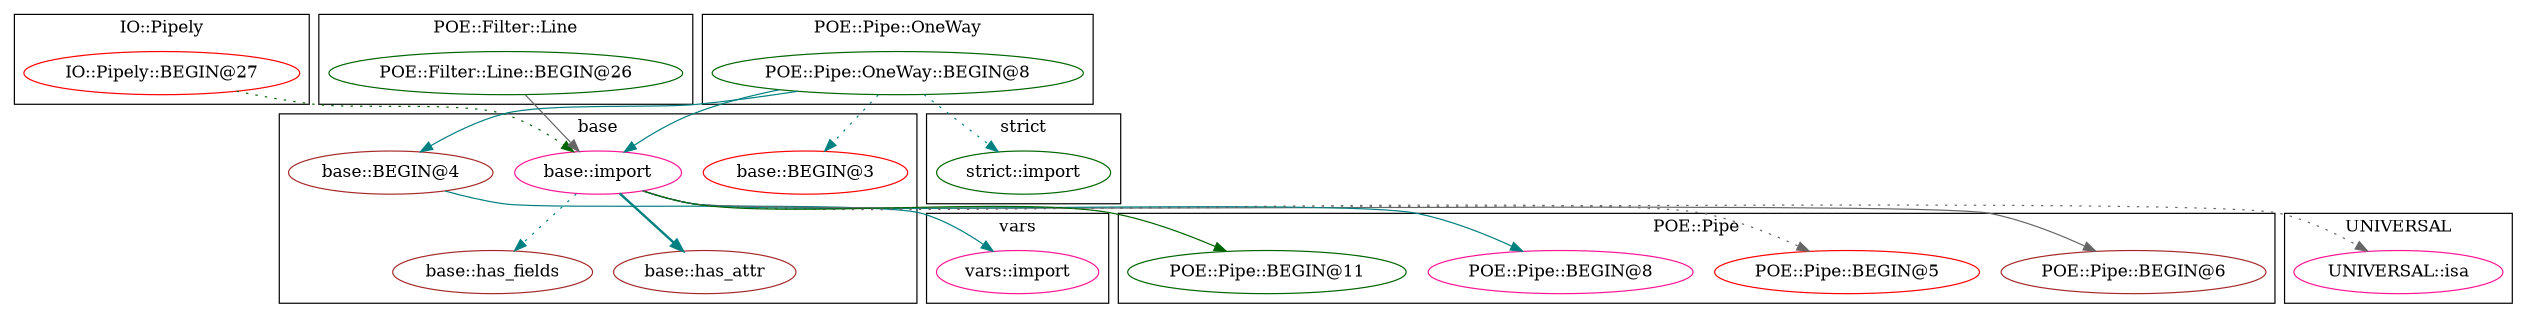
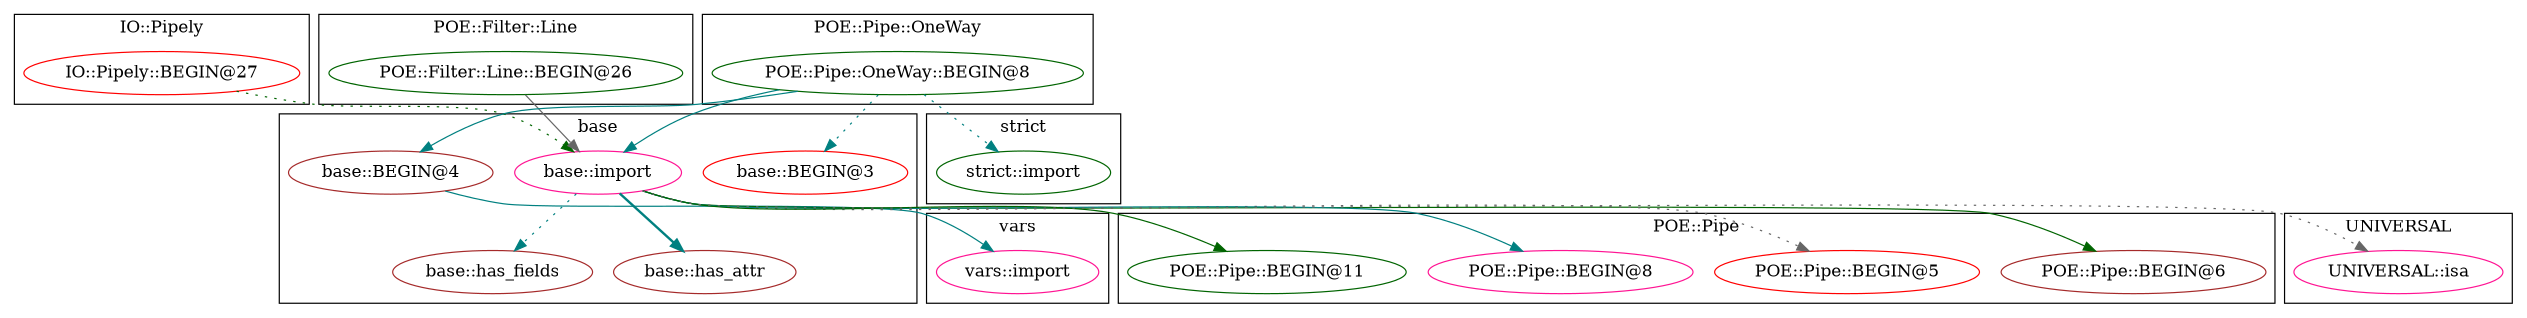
(1366, 208) -> (1366, 208)
